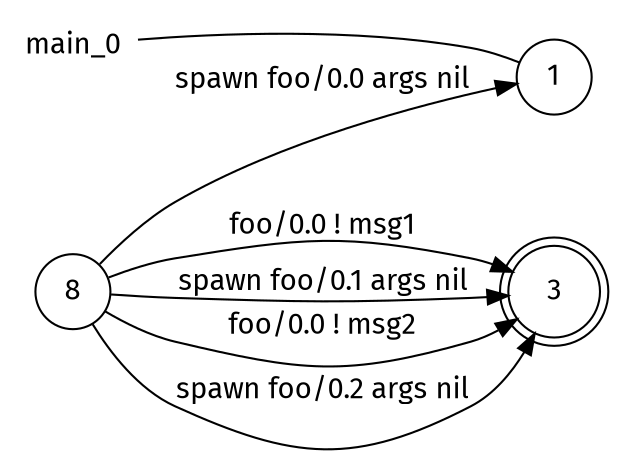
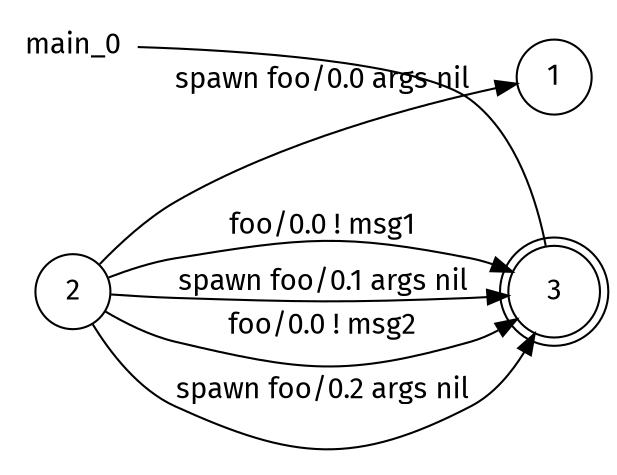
(330, 35) -> (390, 71)
(73, 292) -> (73, 292)
